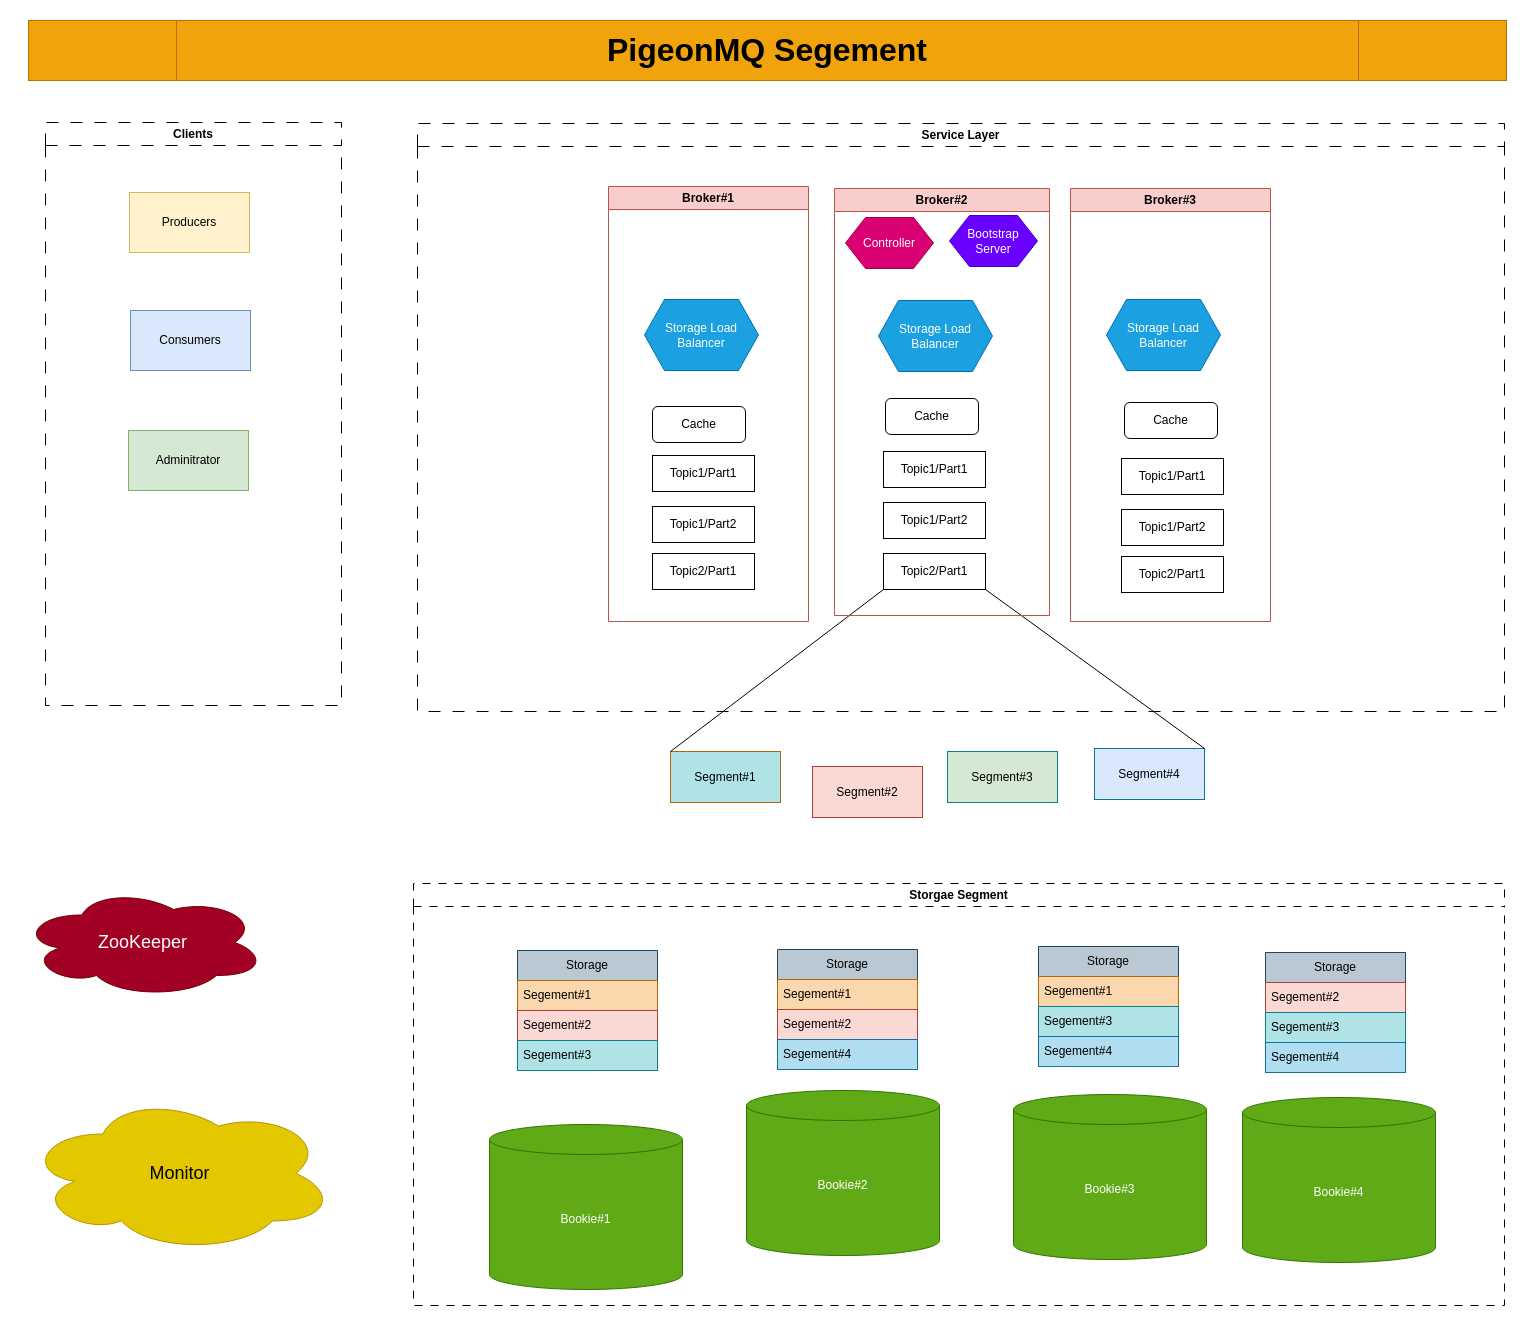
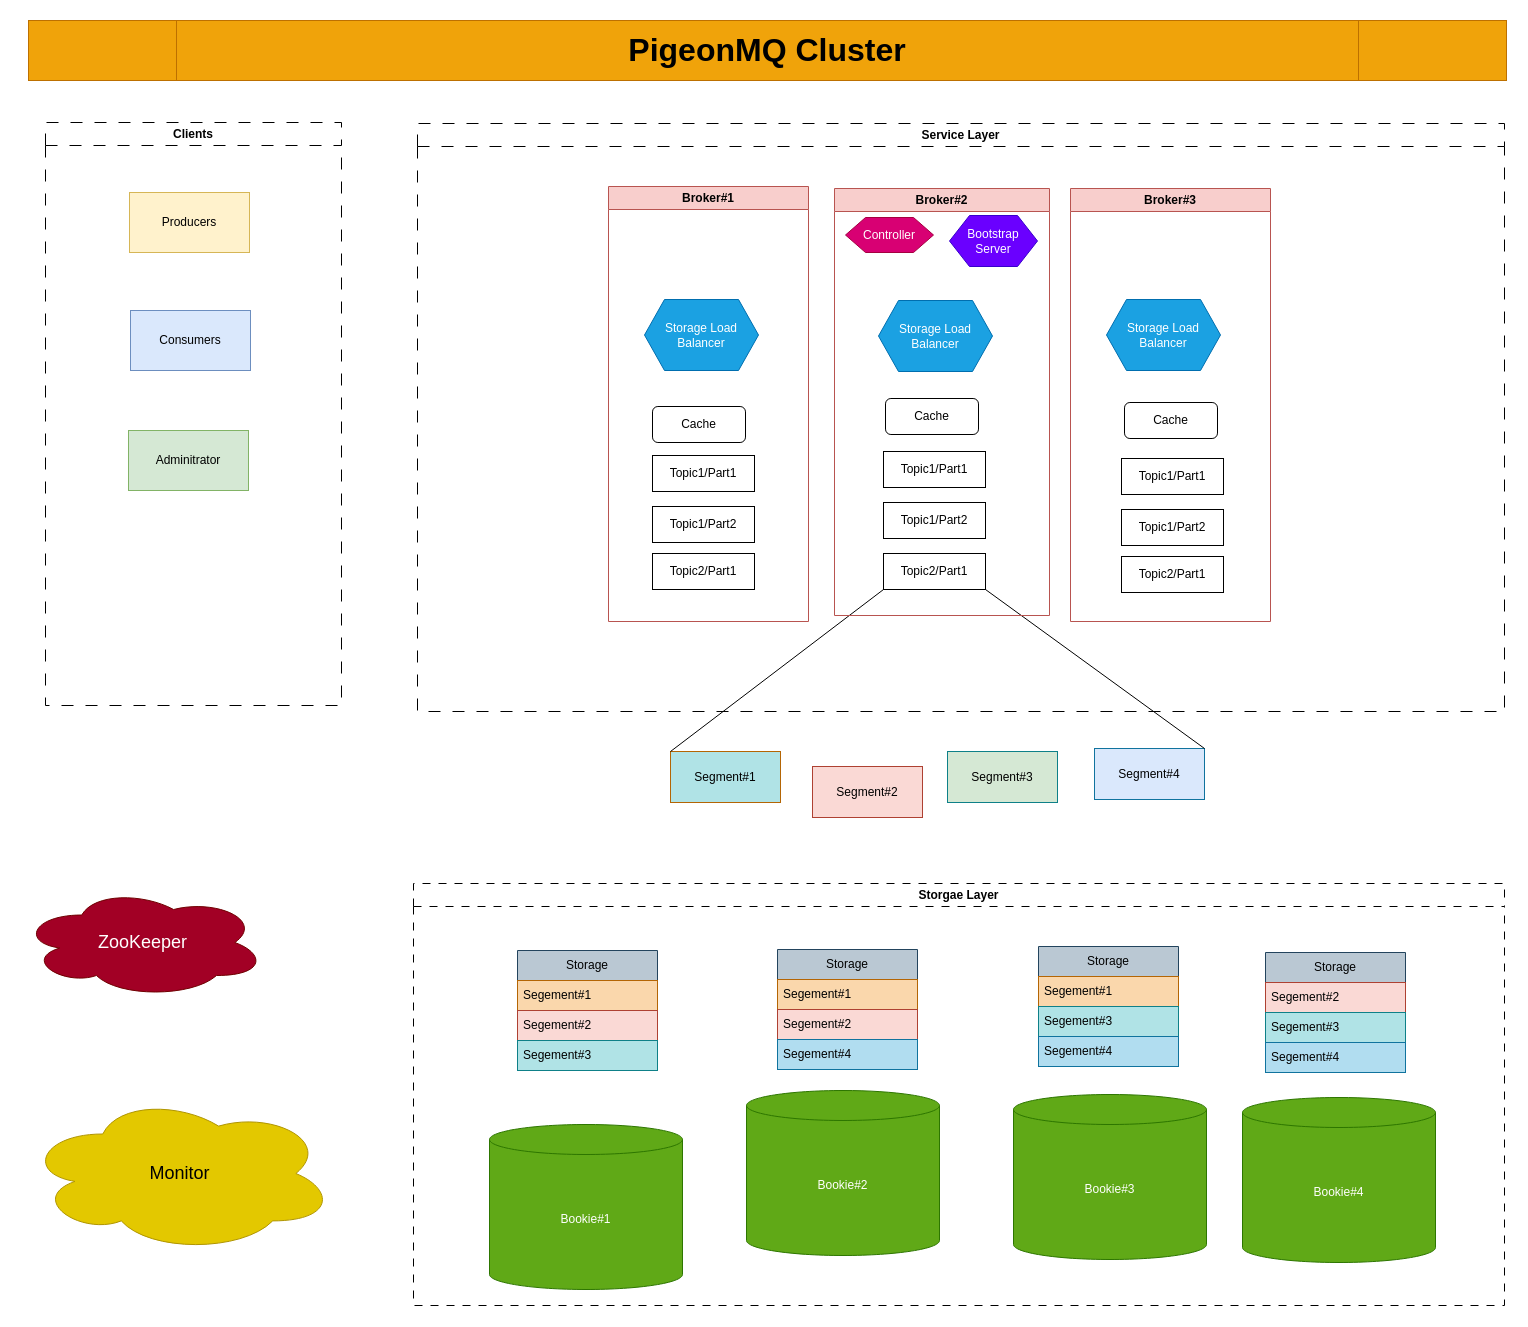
(768, 51) -> (768, 51)
(890, 243) -> (890, 235)
(959, 896) -> (959, 896)
